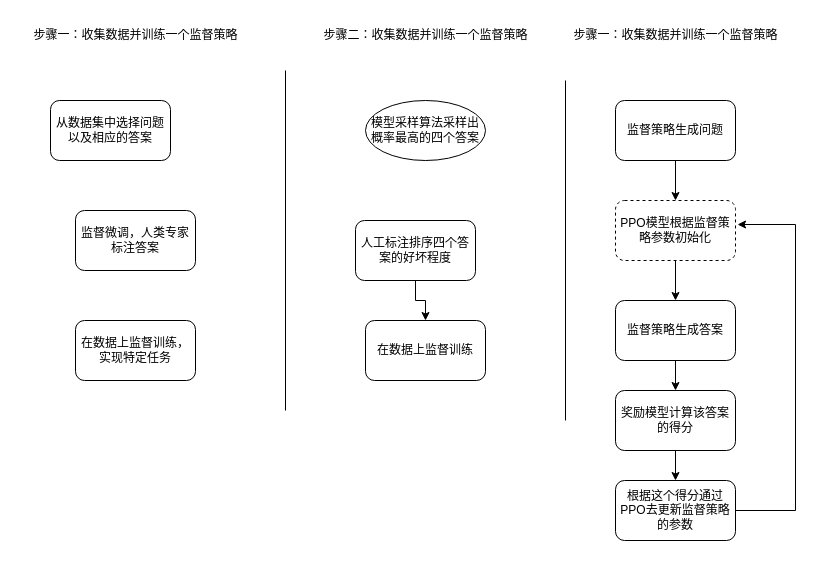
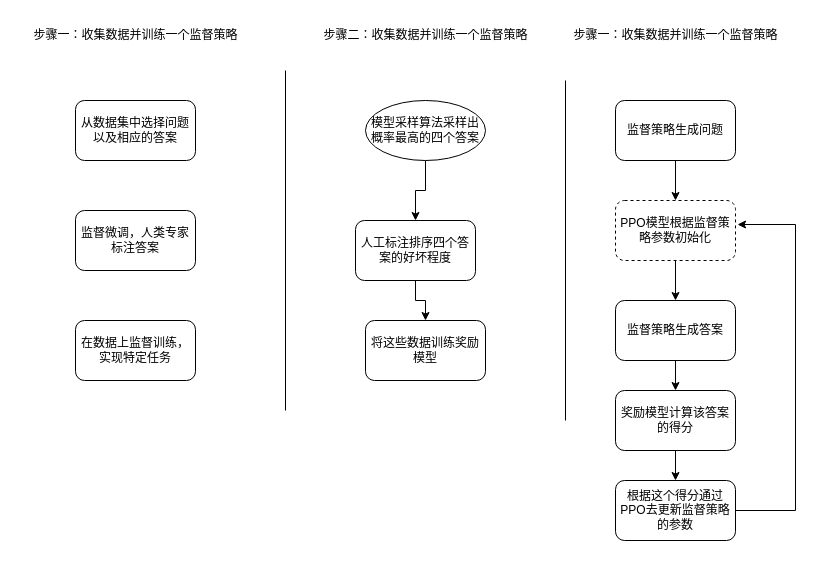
(111, 131) -> (136, 131)
none -> (425, 191)
(426, 351) -> (426, 351)
